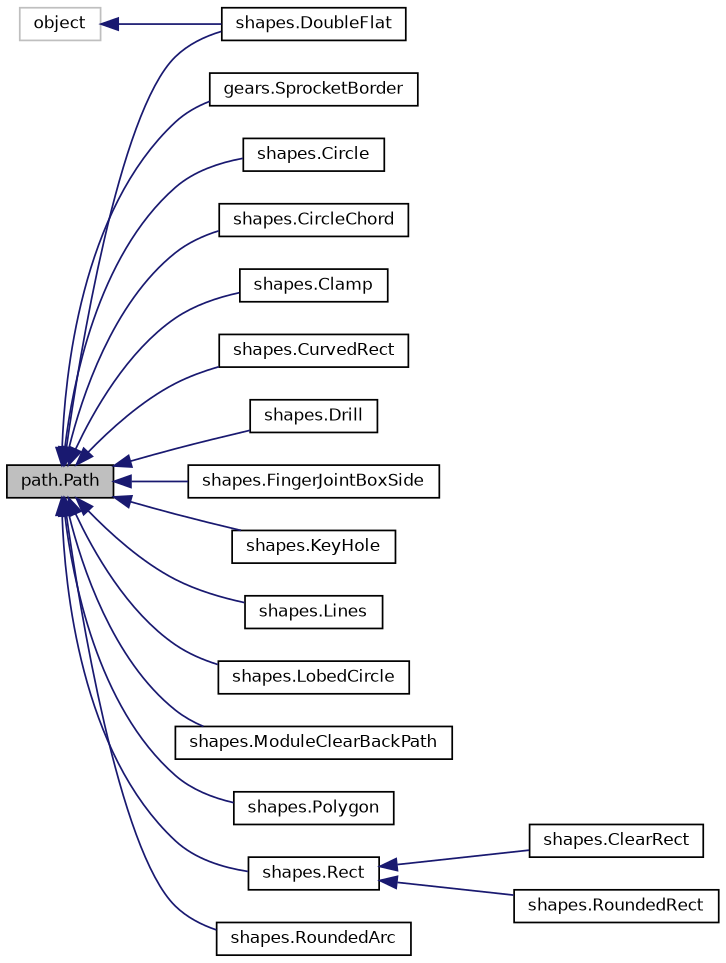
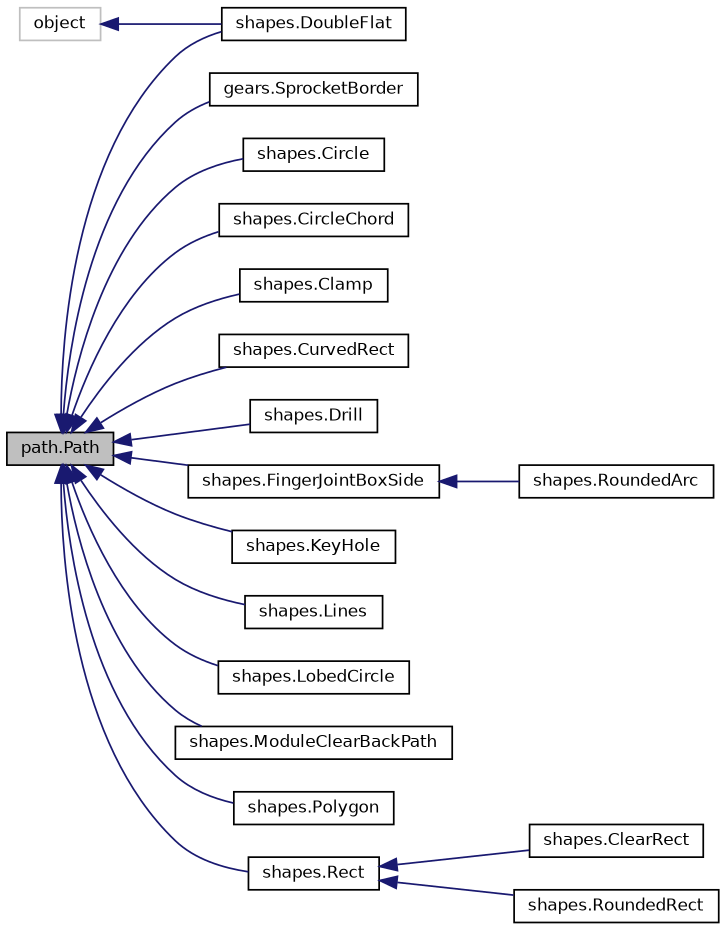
(123, 795) -> (488, 481)
